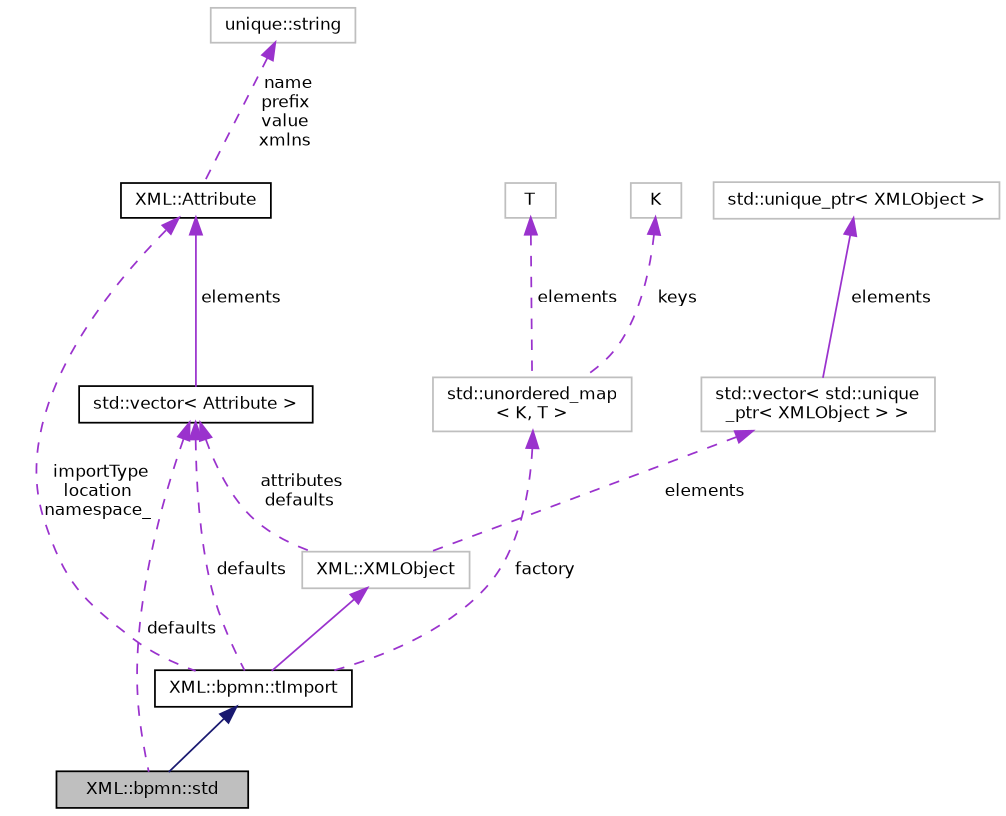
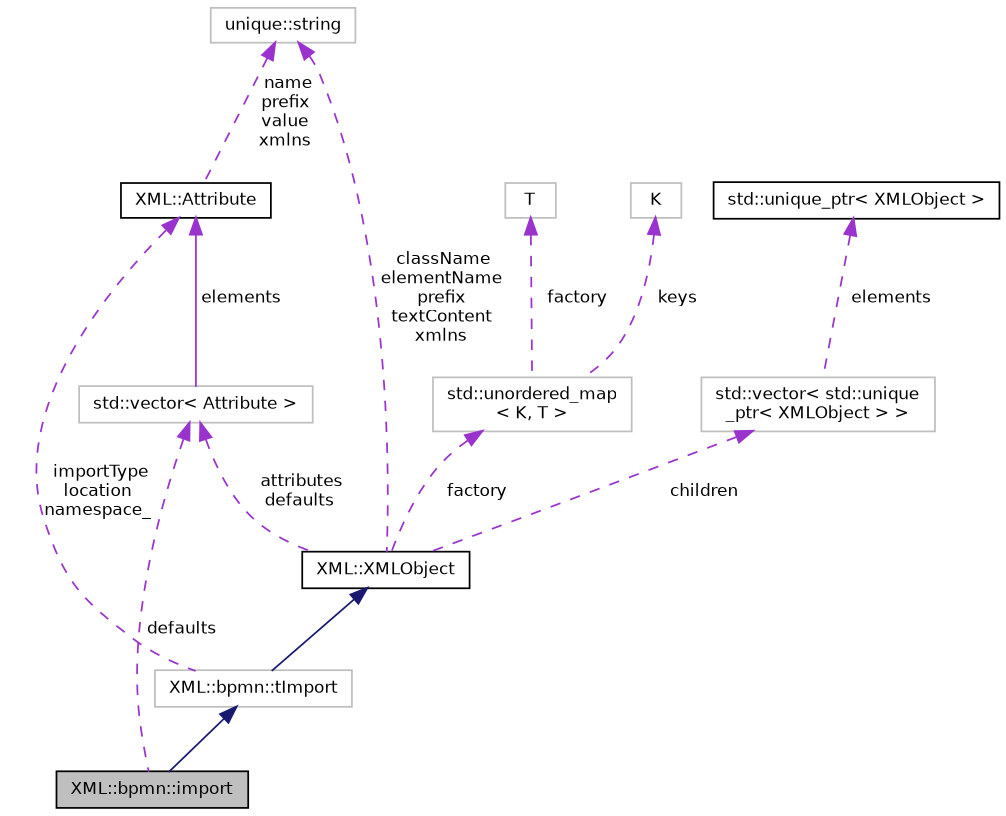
(857, 200) -> (857, 200)
(575, 298) -> (575, 298)
none -> (375, 299)
(837, 307) -> (837, 307)
(196, 404) -> (196, 404)
(702, 492) -> (702, 492)
(206, 559) -> none
(386, 570) -> (386, 570)
(476, 597) -> (421, 490)
(313, 635) -> (313, 635)
(253, 689) -> (253, 689)
(152, 790) -> (152, 790)
